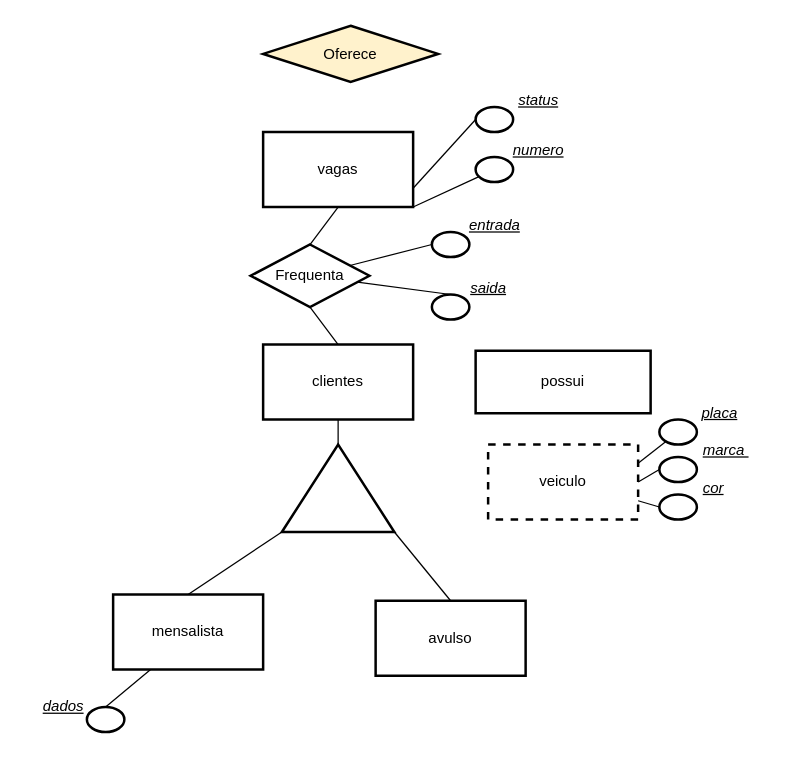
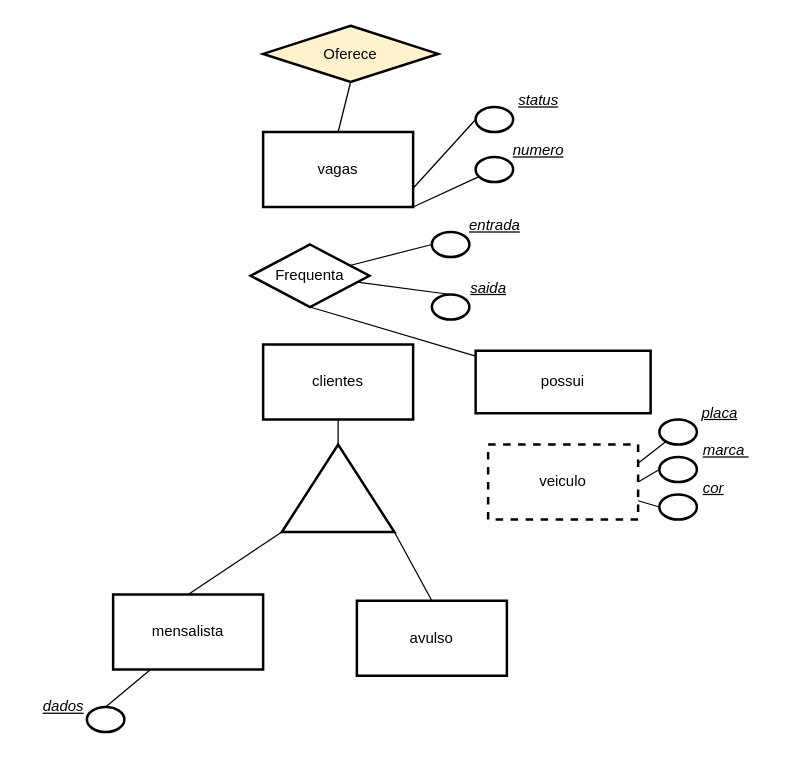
none -> (344, 107)
(324, 226) -> none
(324, 326) -> (392, 331)
(451, 638) -> (432, 638)
